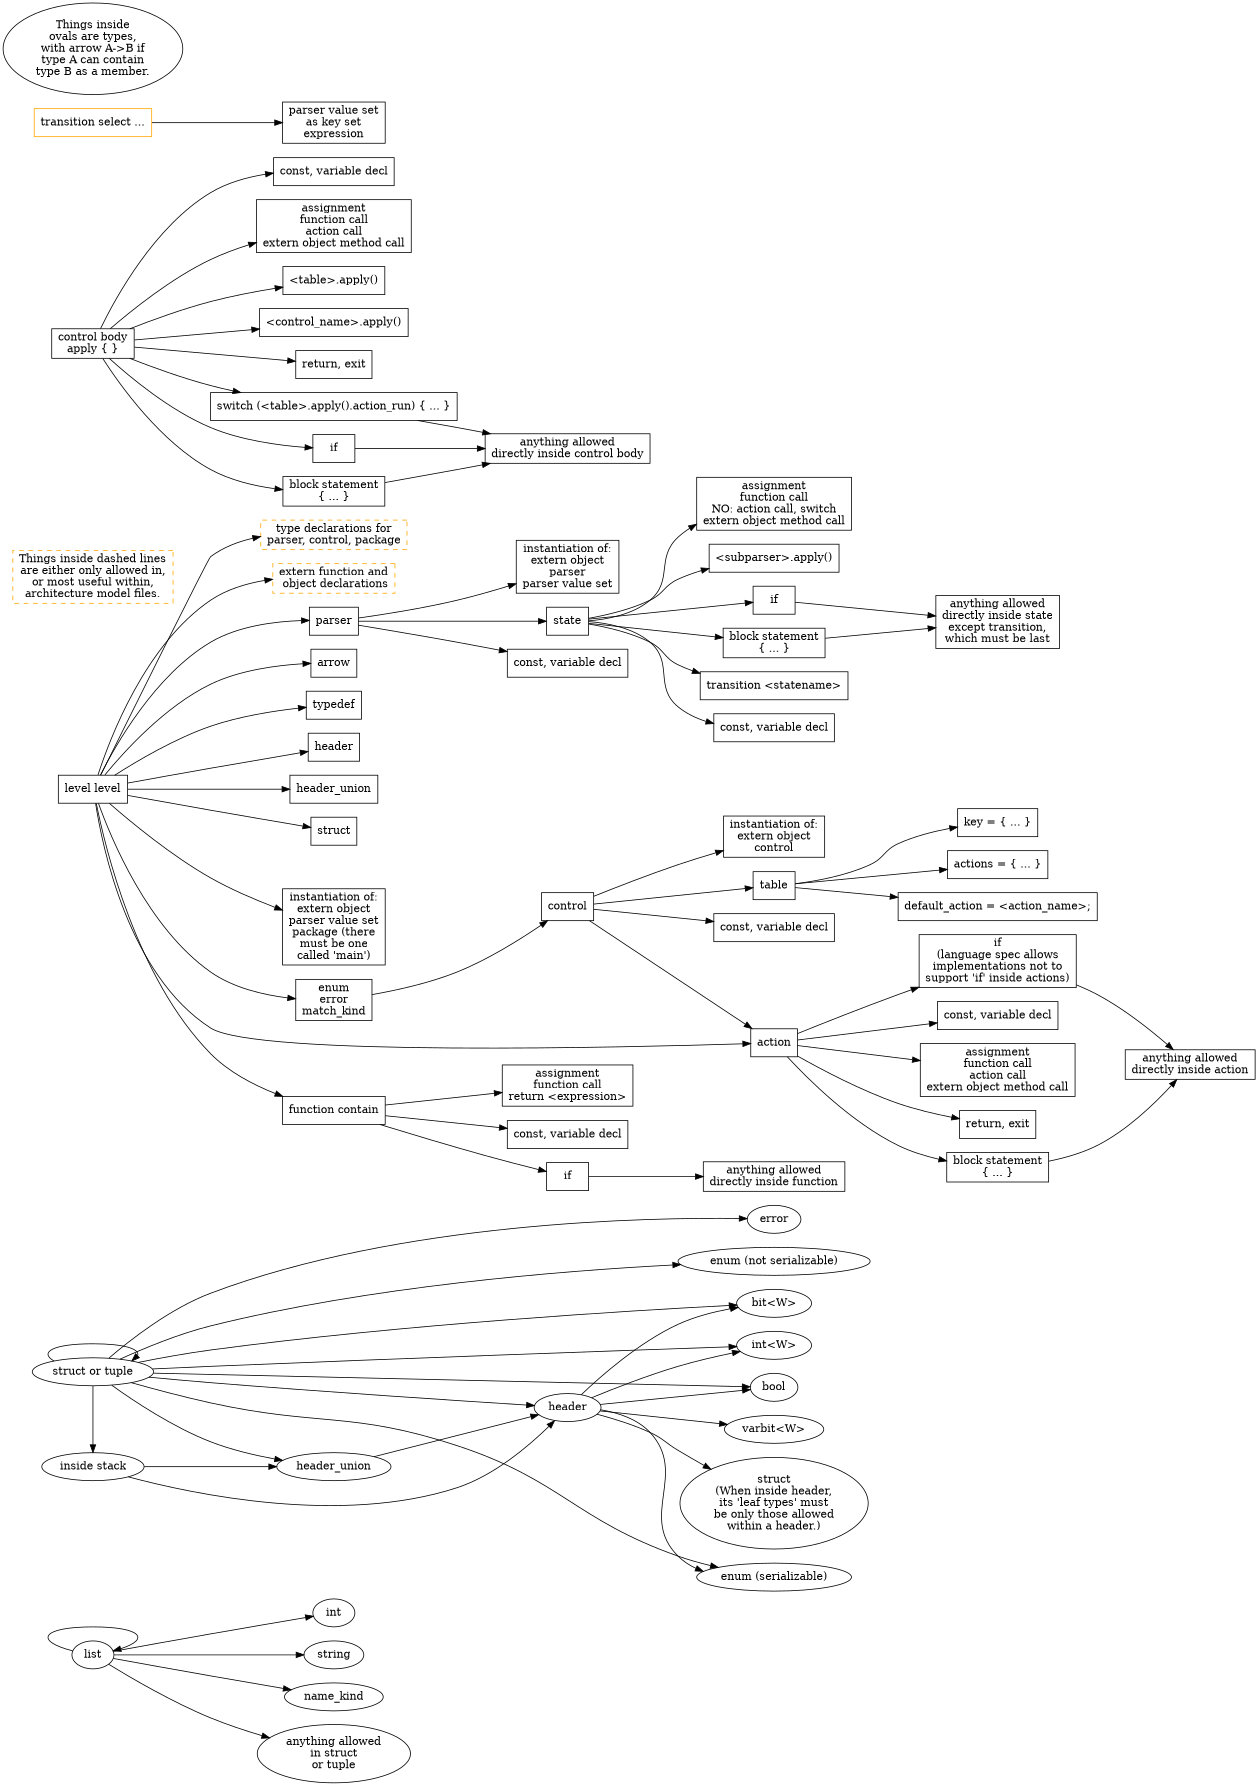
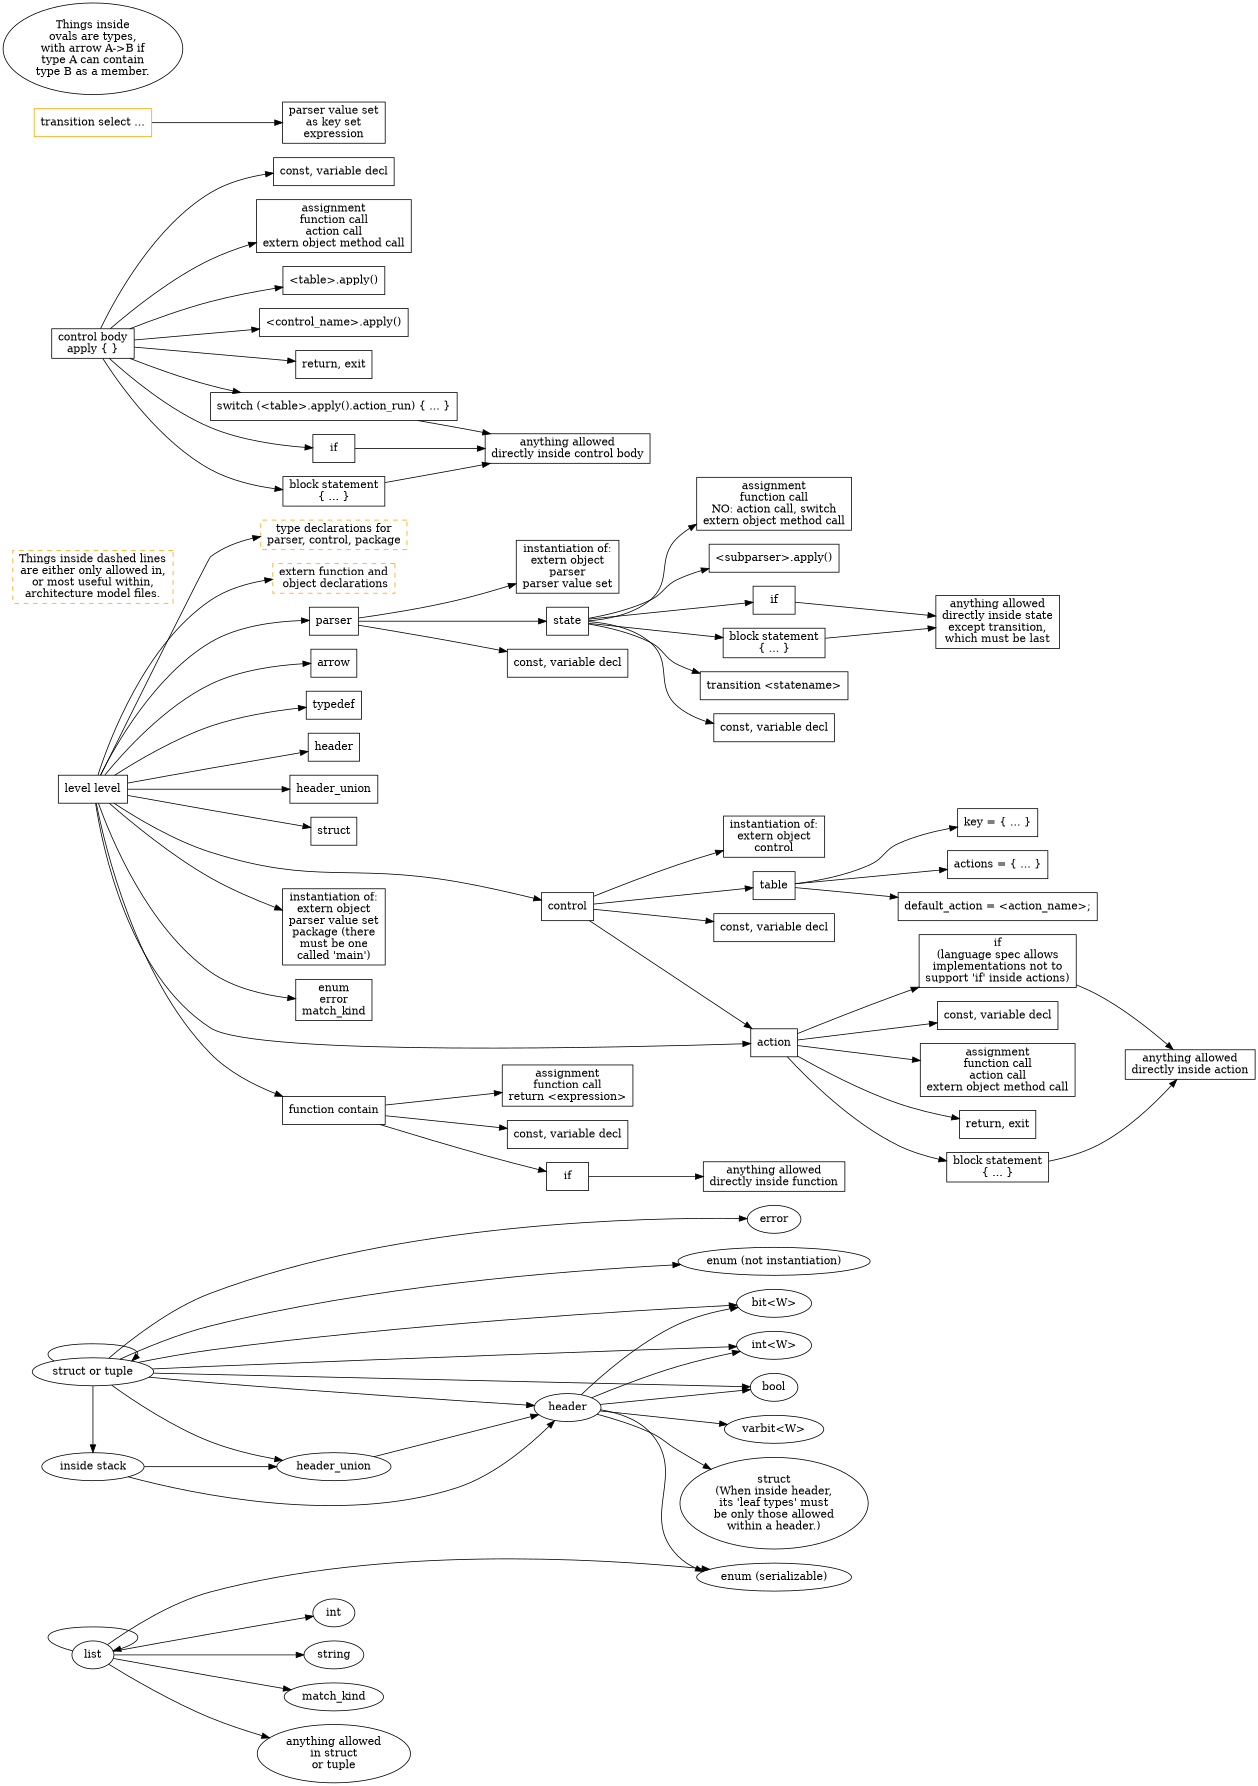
(461, 970) -> (318, 872)
(774, 1261) -> (774, 1261)
(418, 1434) -> (397, 1563)
(334, 1697) -> (334, 1697)
